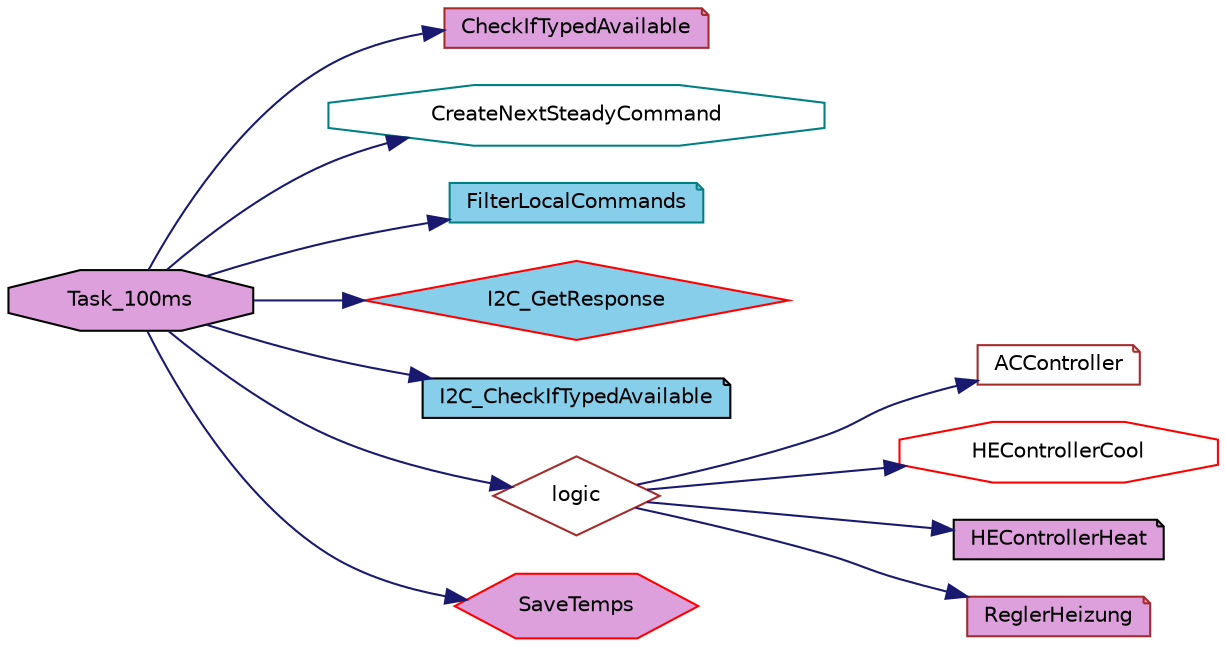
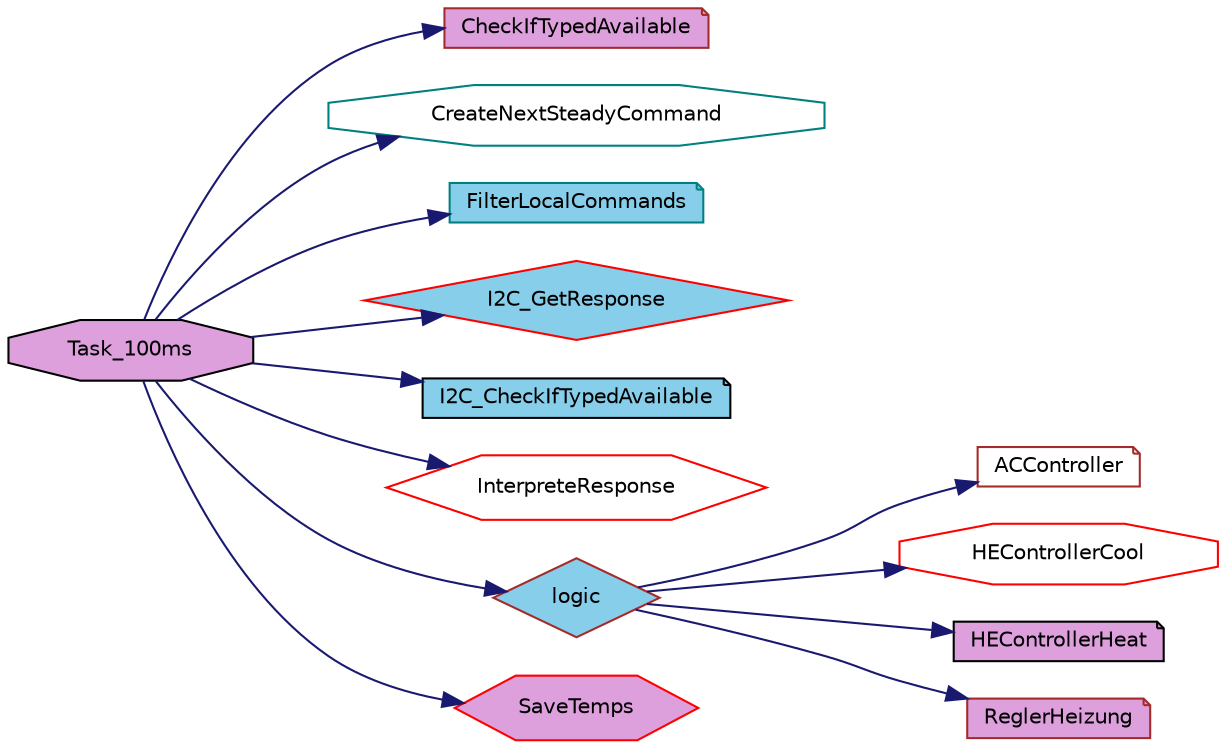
none -> (576, 488)
(576, 496) -> (576, 598)
